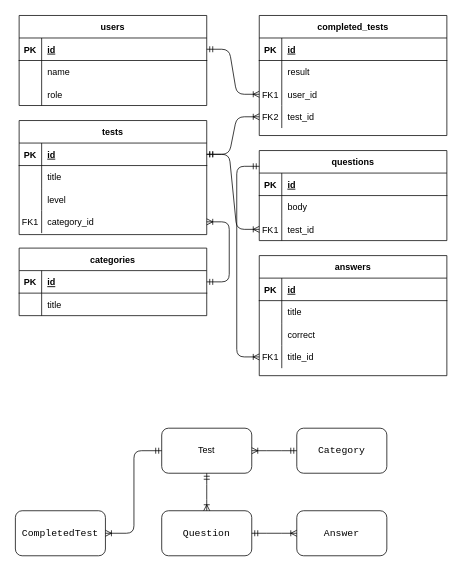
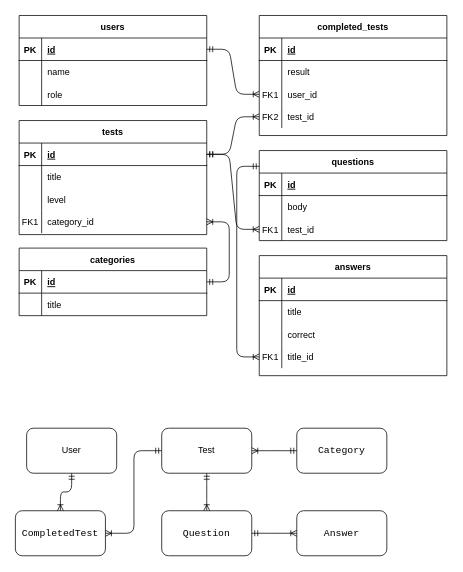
none -> (72, 450)
none -> (65, 492)
